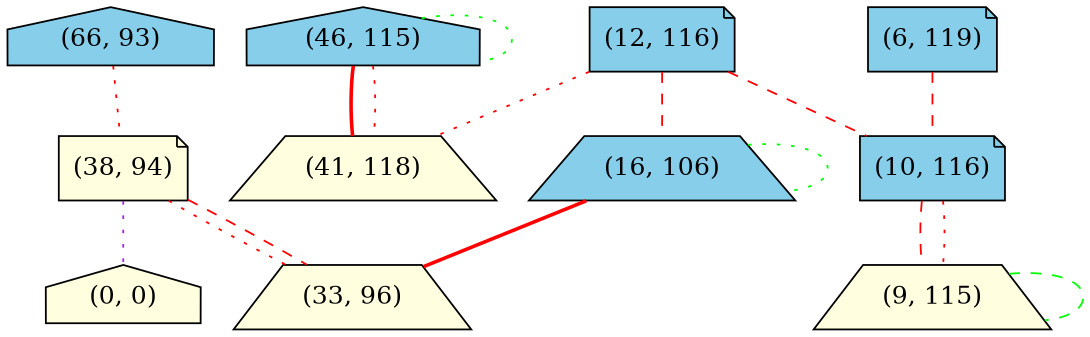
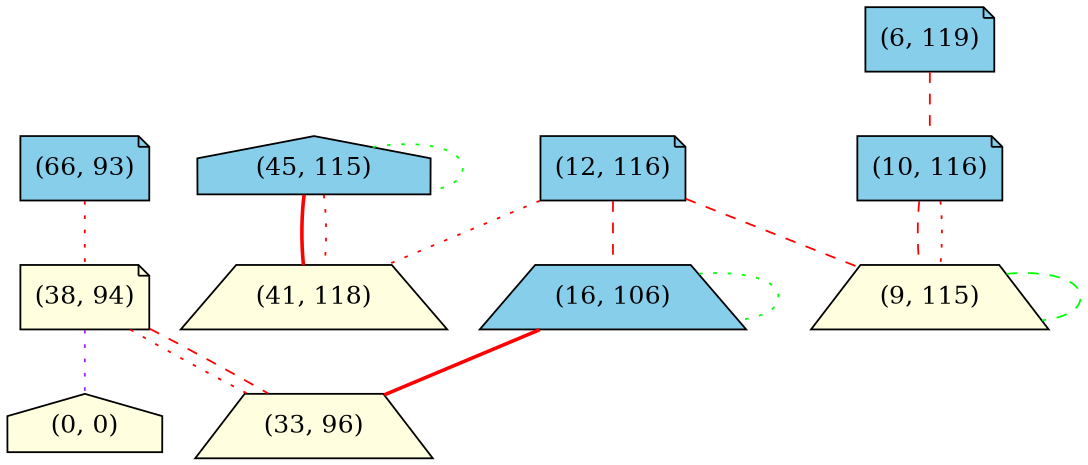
(111, 39) -> (85, 168)
(363, 39) -> (314, 168)
(797, 104) -> (772, 233)
